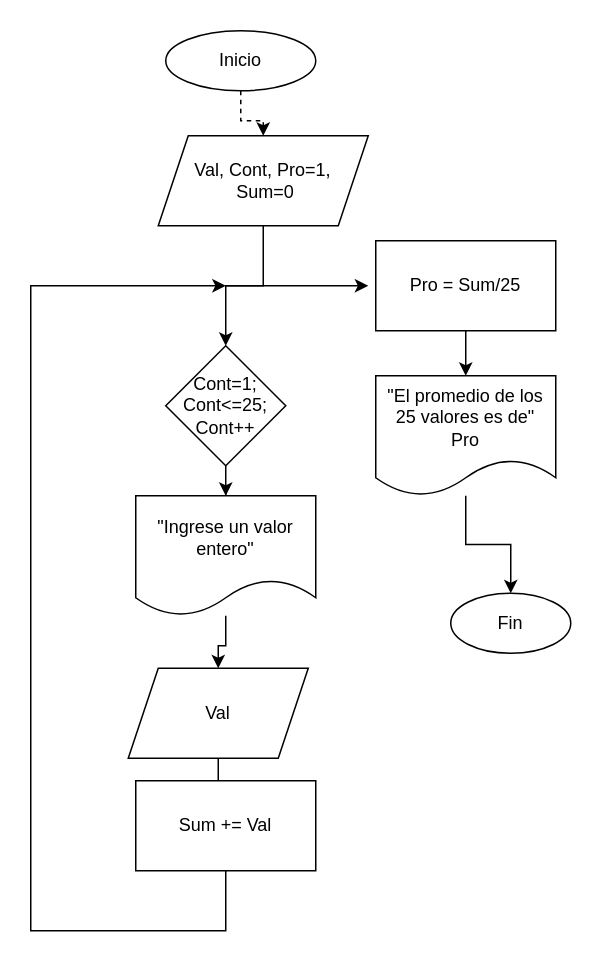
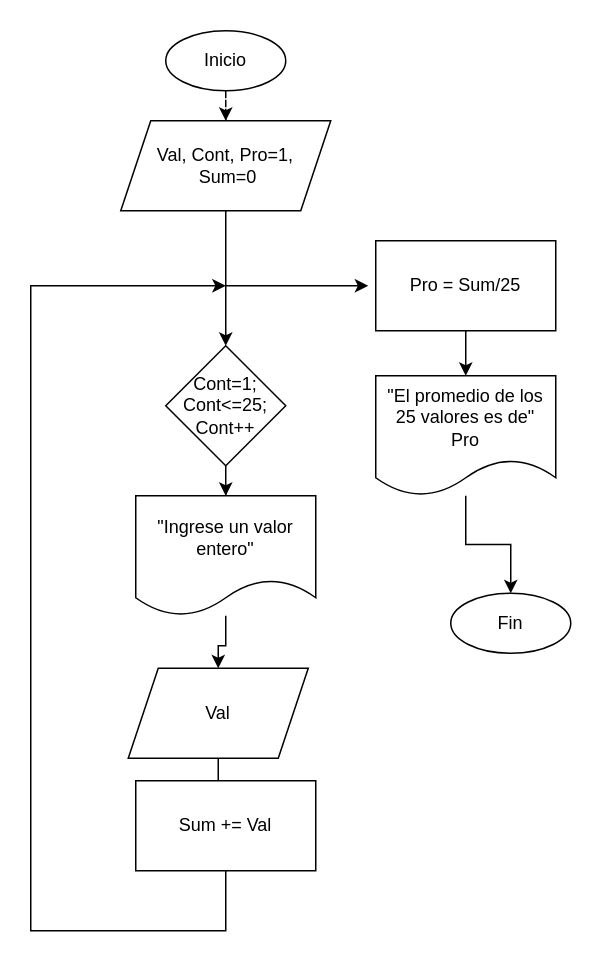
(241, 61) -> (226, 61)
(263, 181) -> (226, 166)
